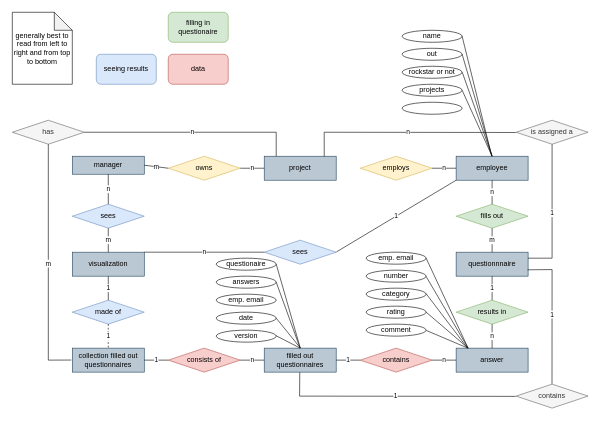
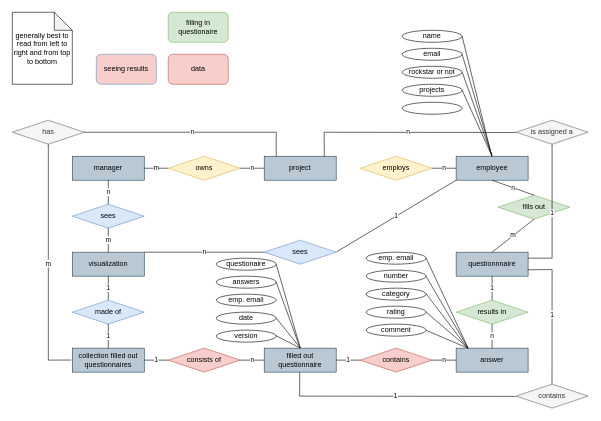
(432, 54) -> (432, 54)
(126, 69) -> (126, 69)
(108, 165) -> (108, 168)
(492, 216) -> (534, 207)
(108, 332) -> (108, 332)
(300, 360) -> (300, 360)
